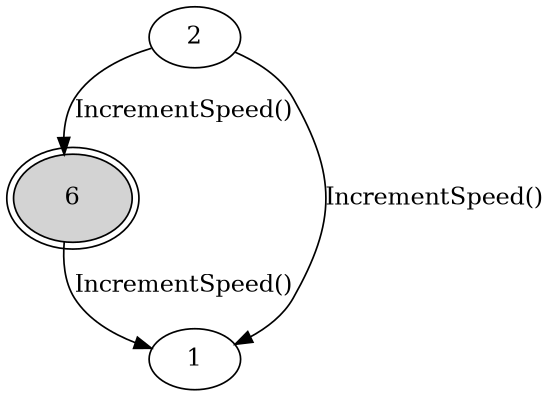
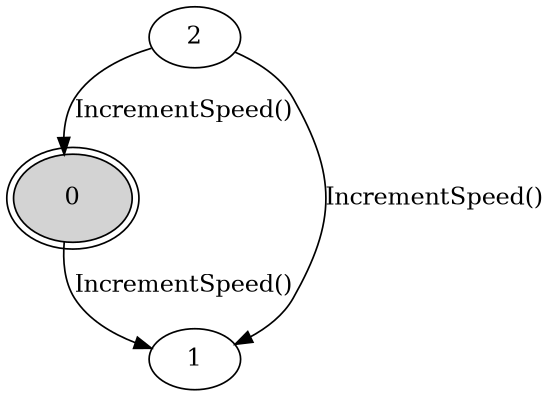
(73, 198) -> (73, 198)
